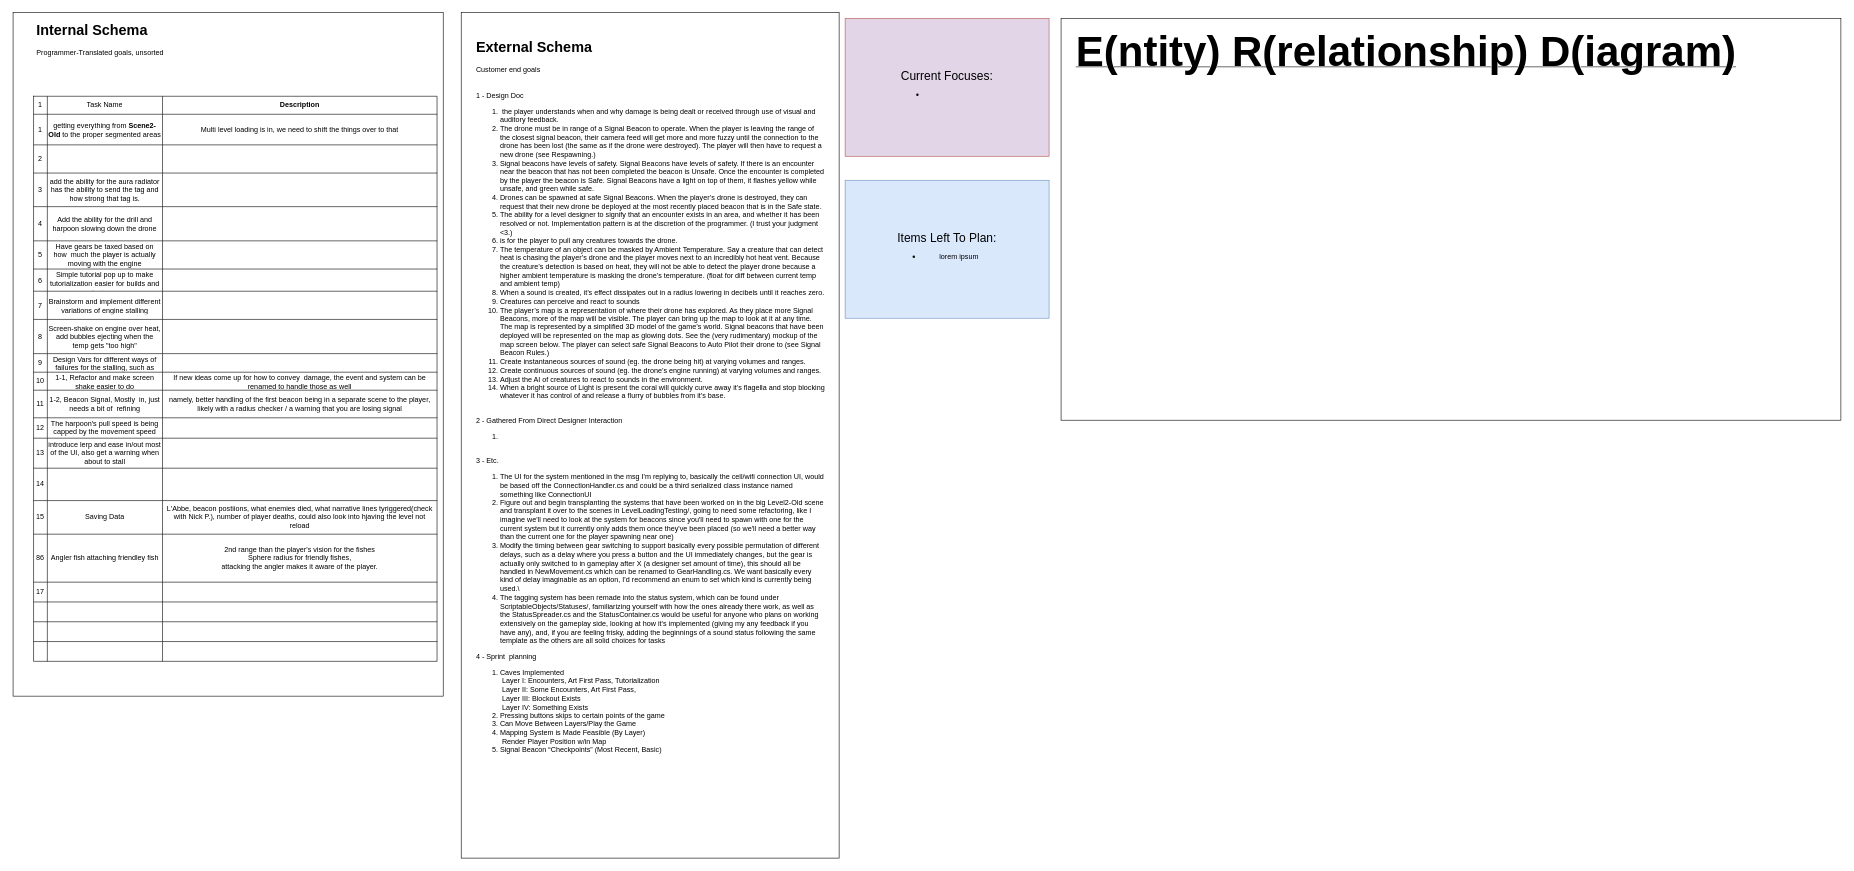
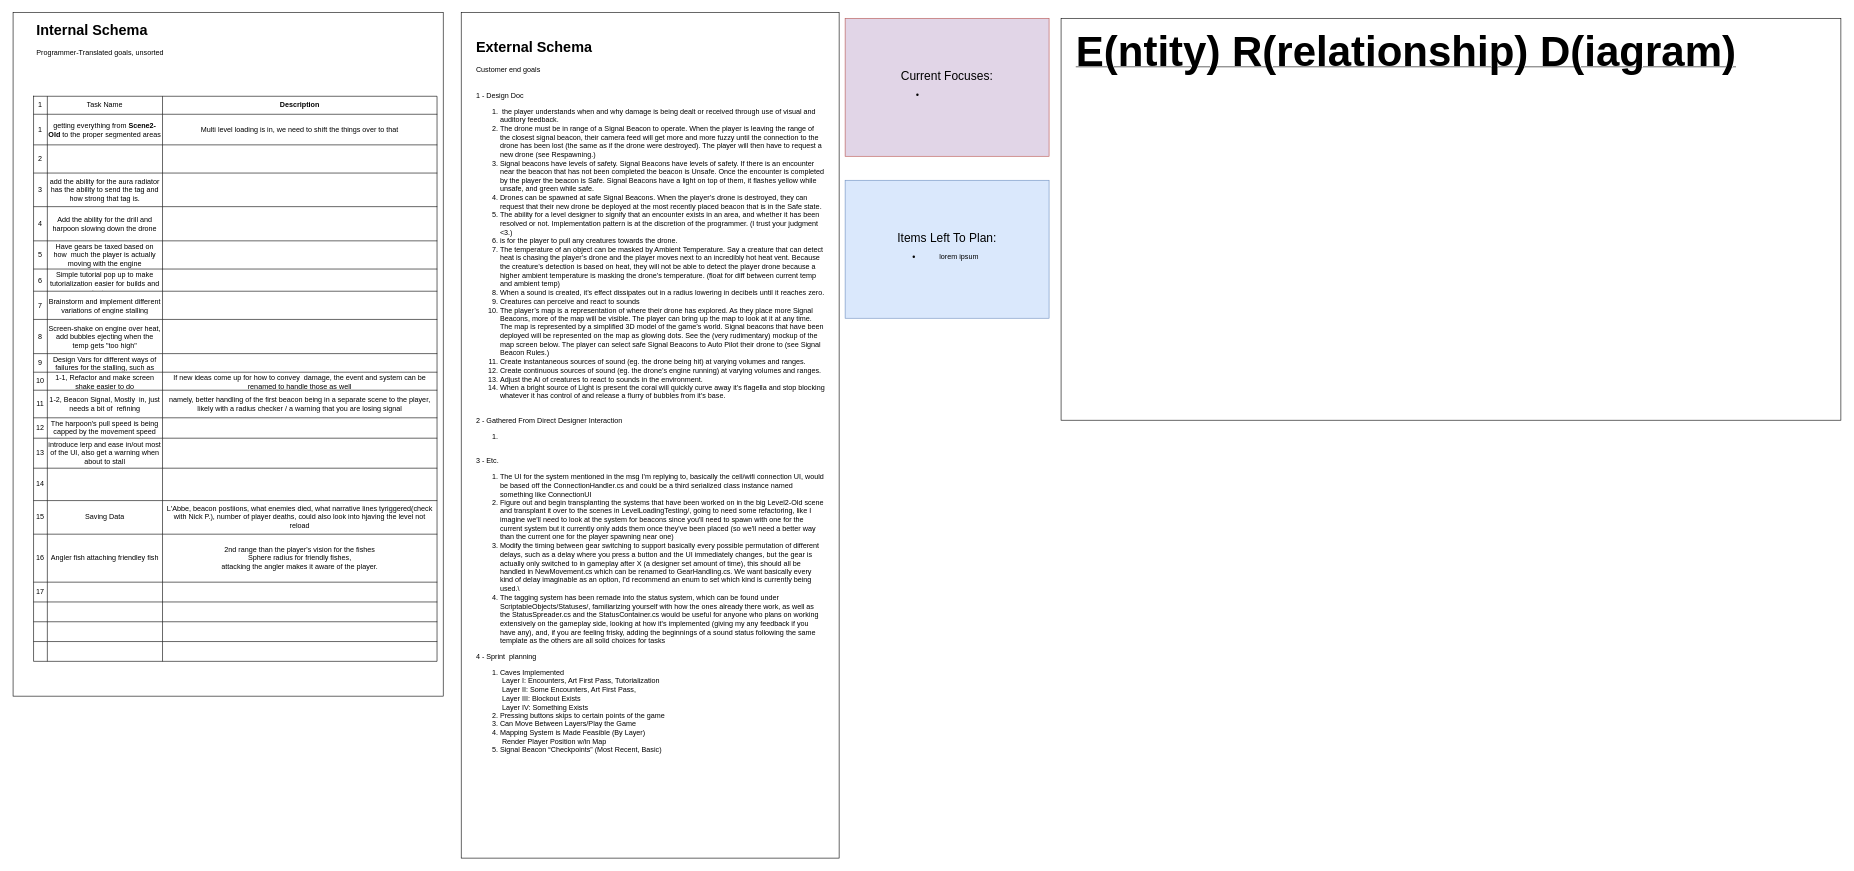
(40, 558) -> (40, 558)
